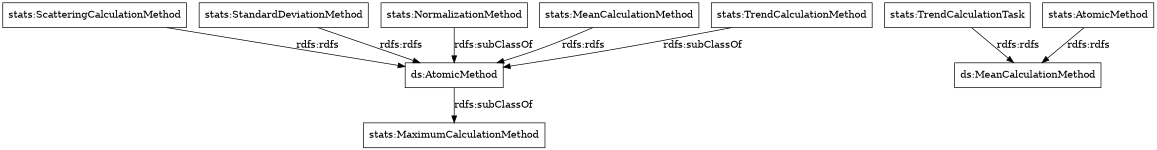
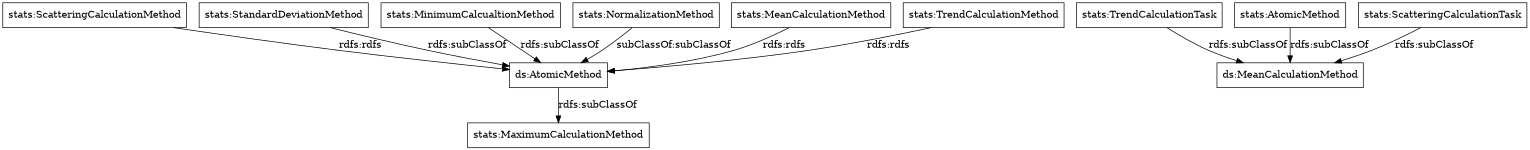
none -> (471, 15)
none -> (1443, 15)
(401, 45) -> (467, 45)
(494, 45) -> (674, 45)
(703, 45) -> (888, 45)
(1018, 45) -> (1248, 45)
(1089, 45) -> (1329, 45)
